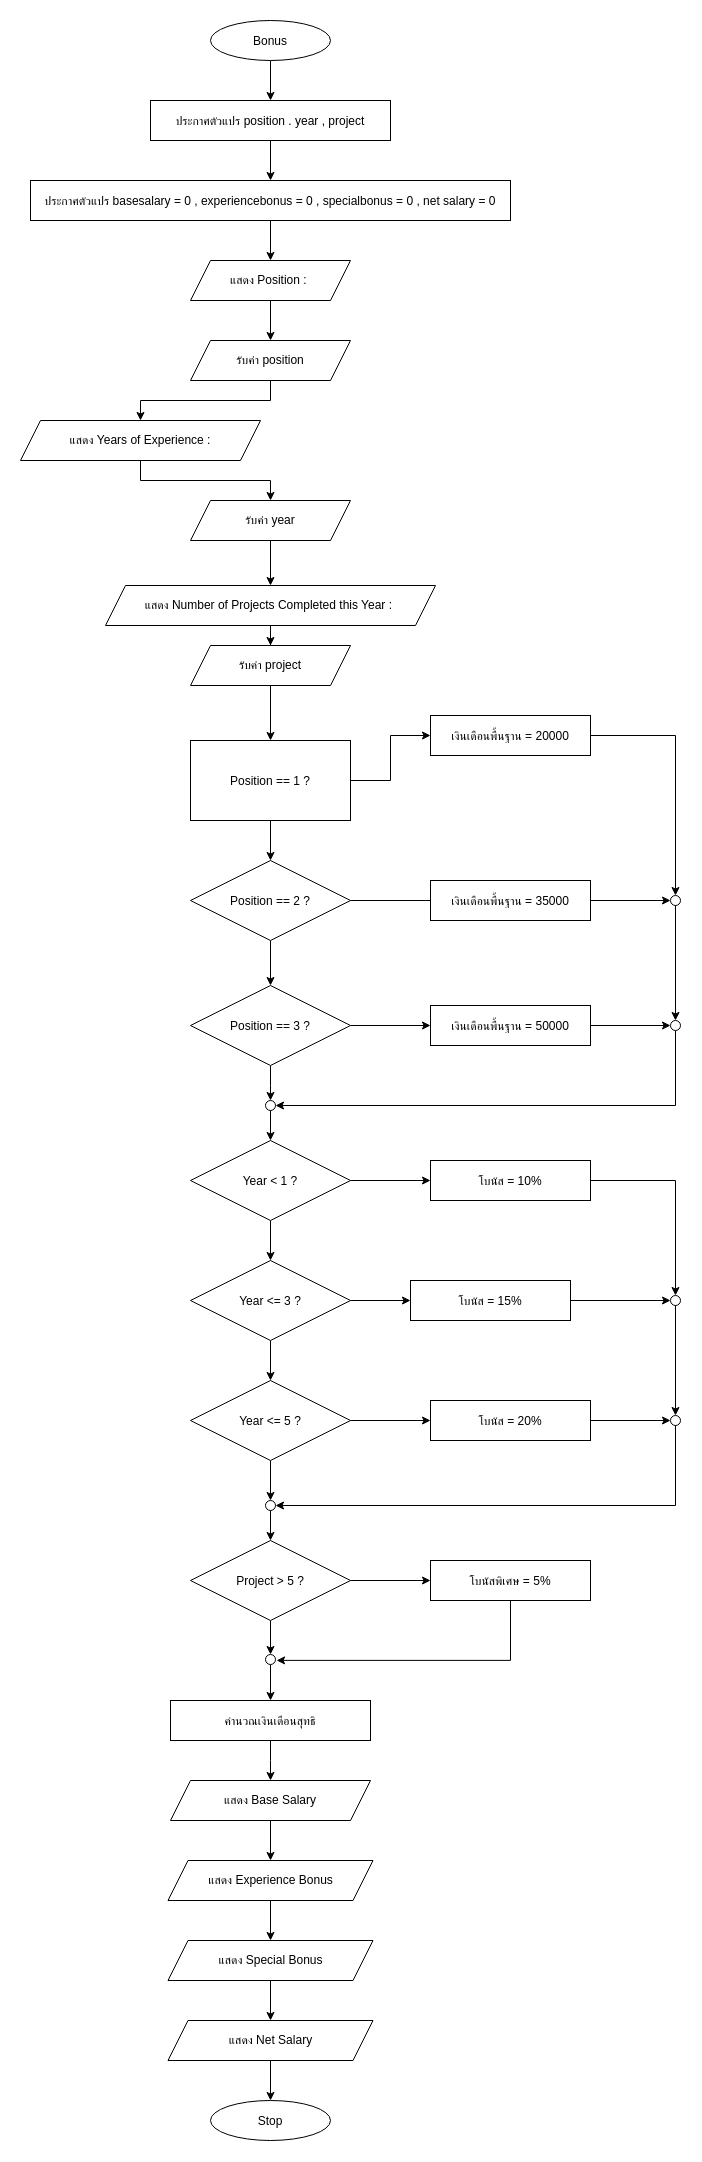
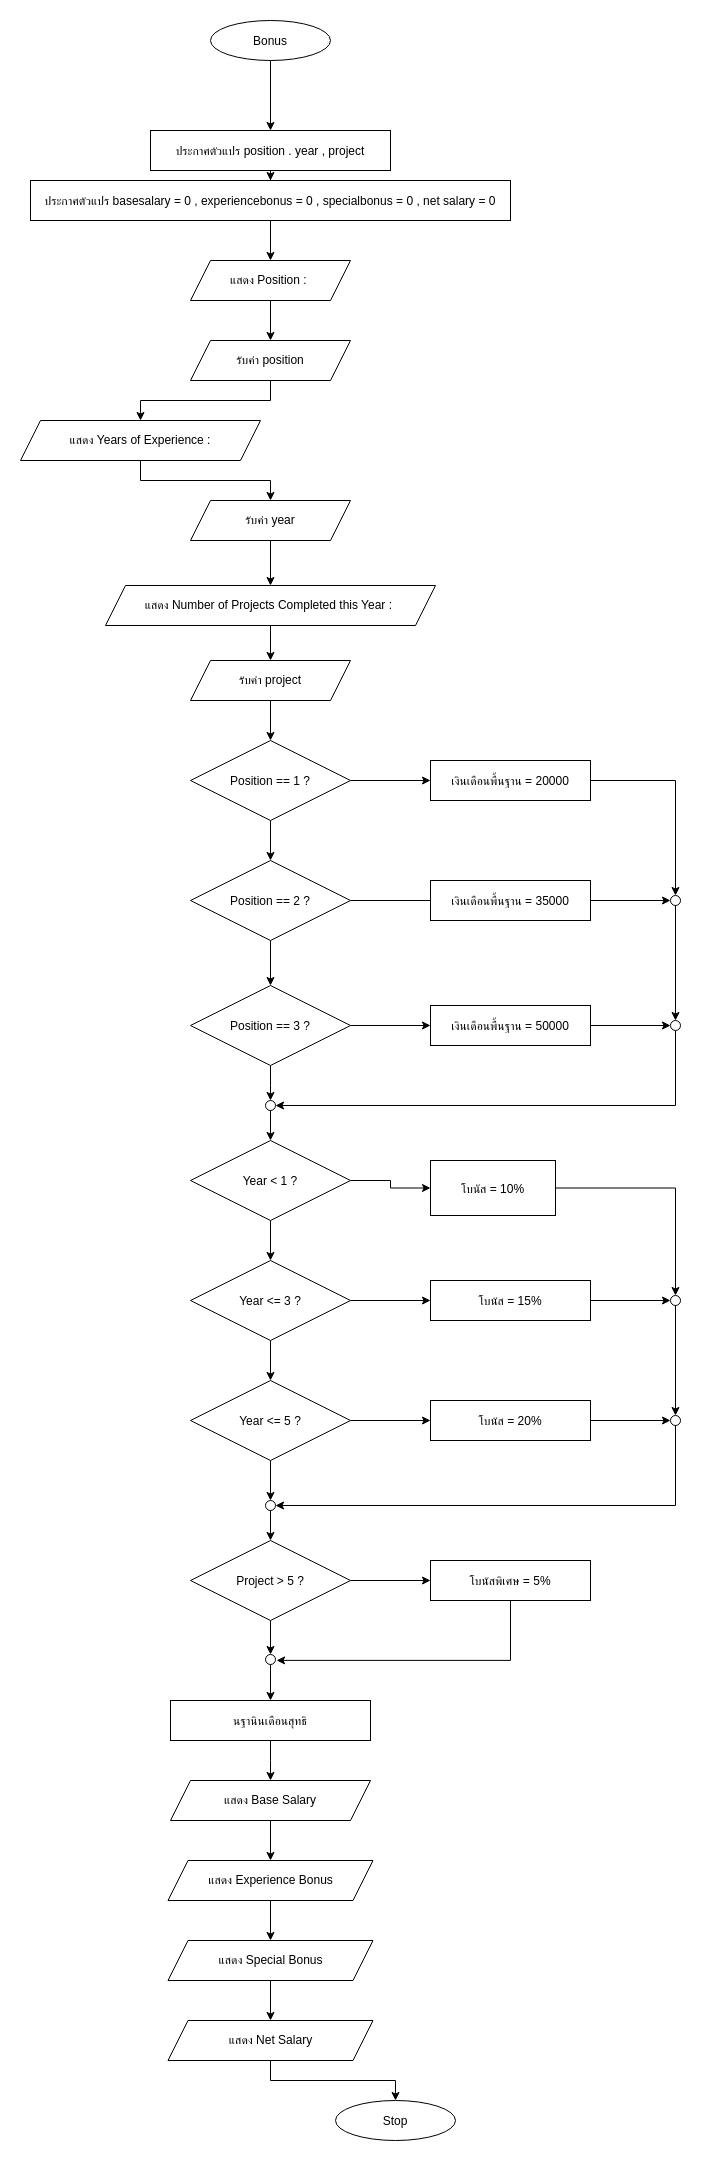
(271, 121) -> (271, 151)
(271, 666) -> (271, 681)
(511, 736) -> (511, 781)
(271, 781) -> (271, 781)
(511, 1181) -> (493, 1188)
(491, 1301) -> (511, 1301)
(270, 1721) -> (270, 1721)
(271, 2121) -> (396, 2121)
